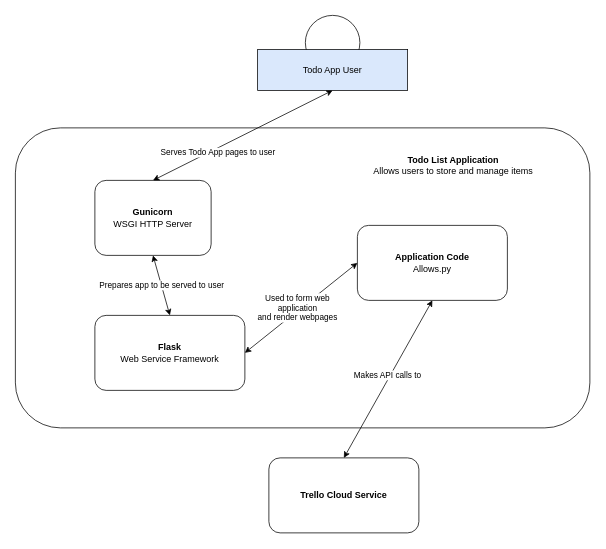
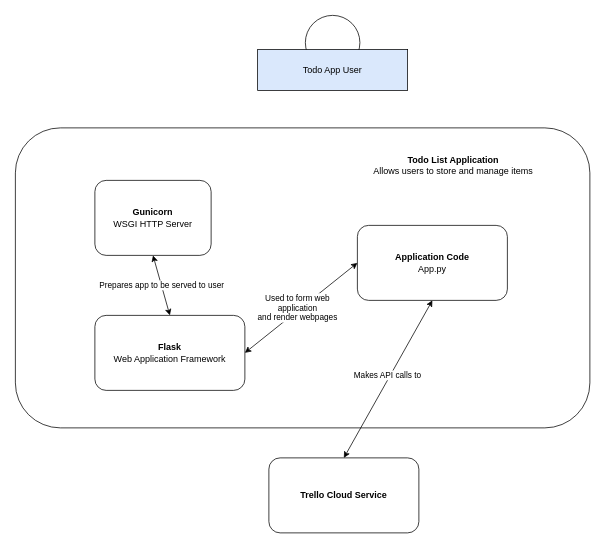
(242, 136) -> none
(432, 263) -> (432, 263)
(170, 353) -> (170, 353)
